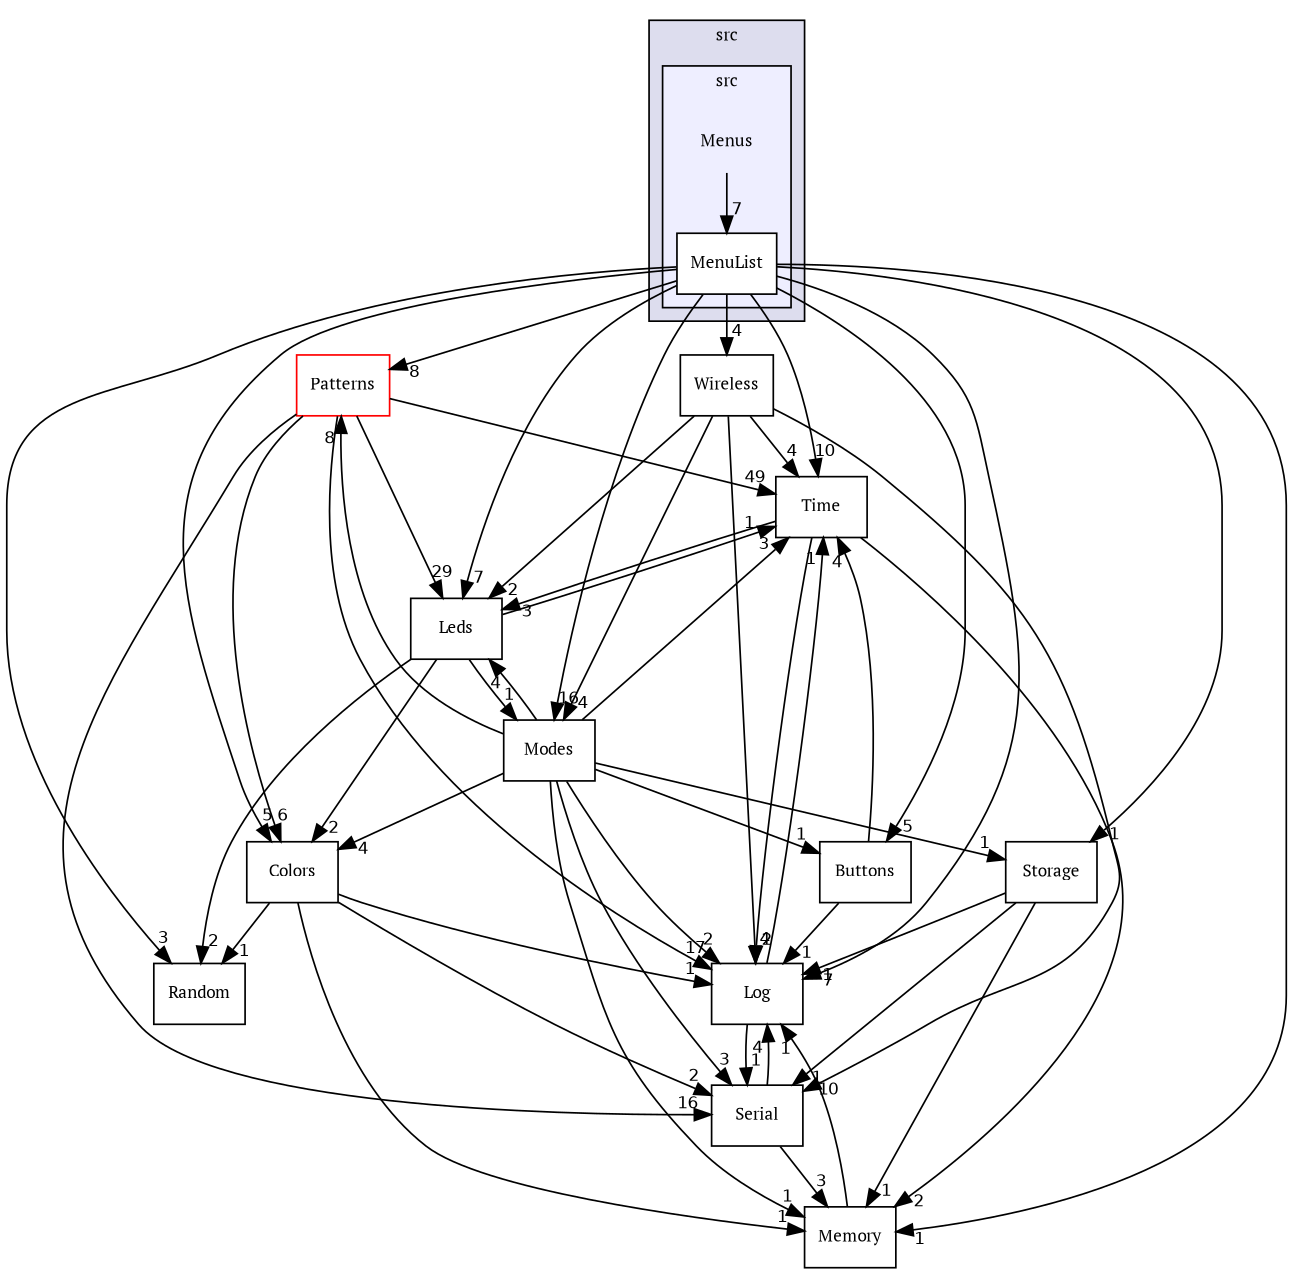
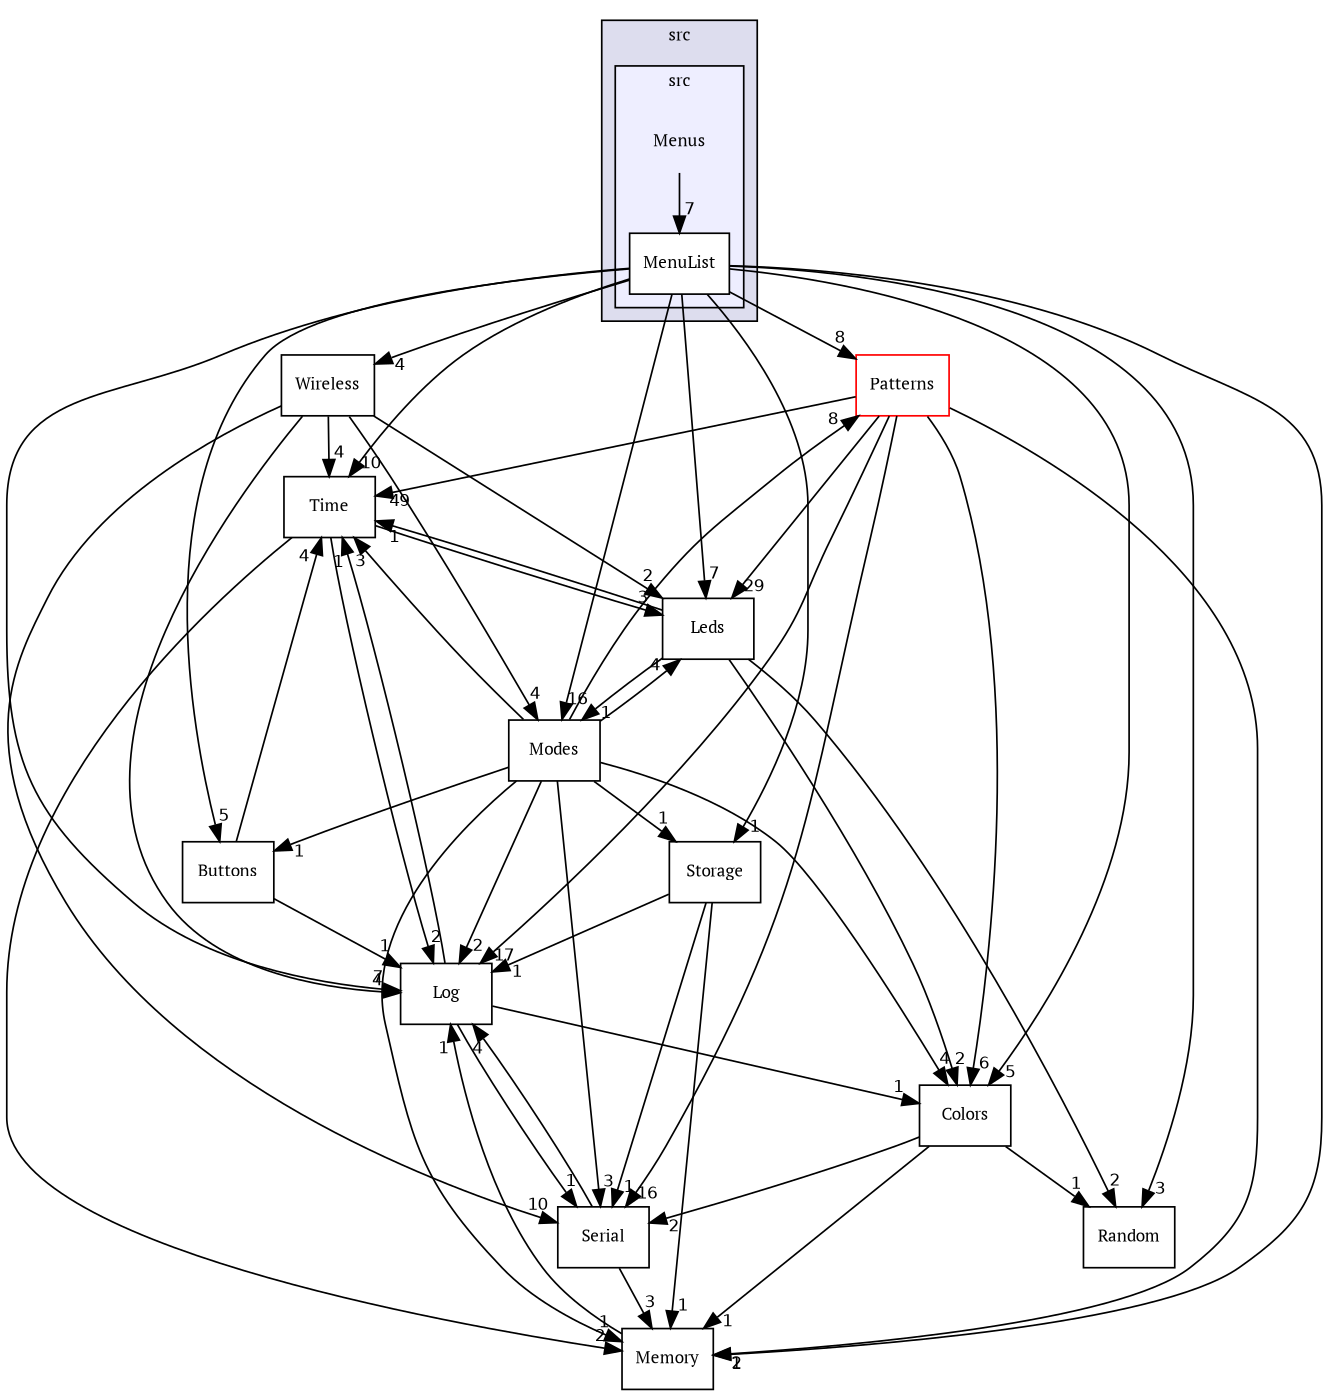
(515, 944) -> (687, 1051)
none -> (1258, 1014)
